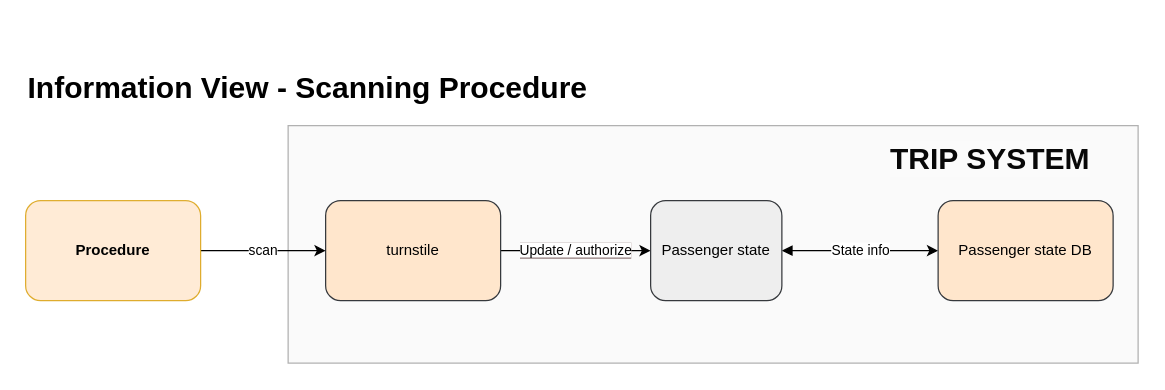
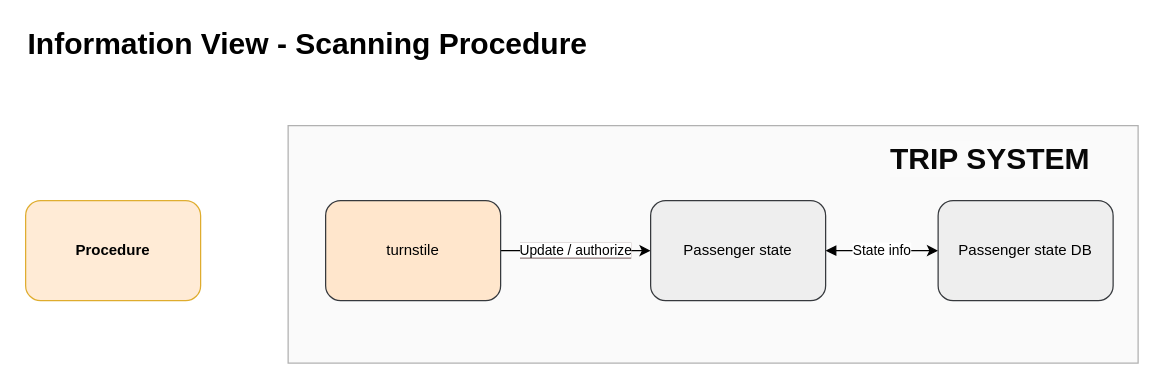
(444, 88) -> (444, 44)
(259, 251) -> none
(716, 251) -> (738, 251)
(1026, 251) -> (1026, 251)
